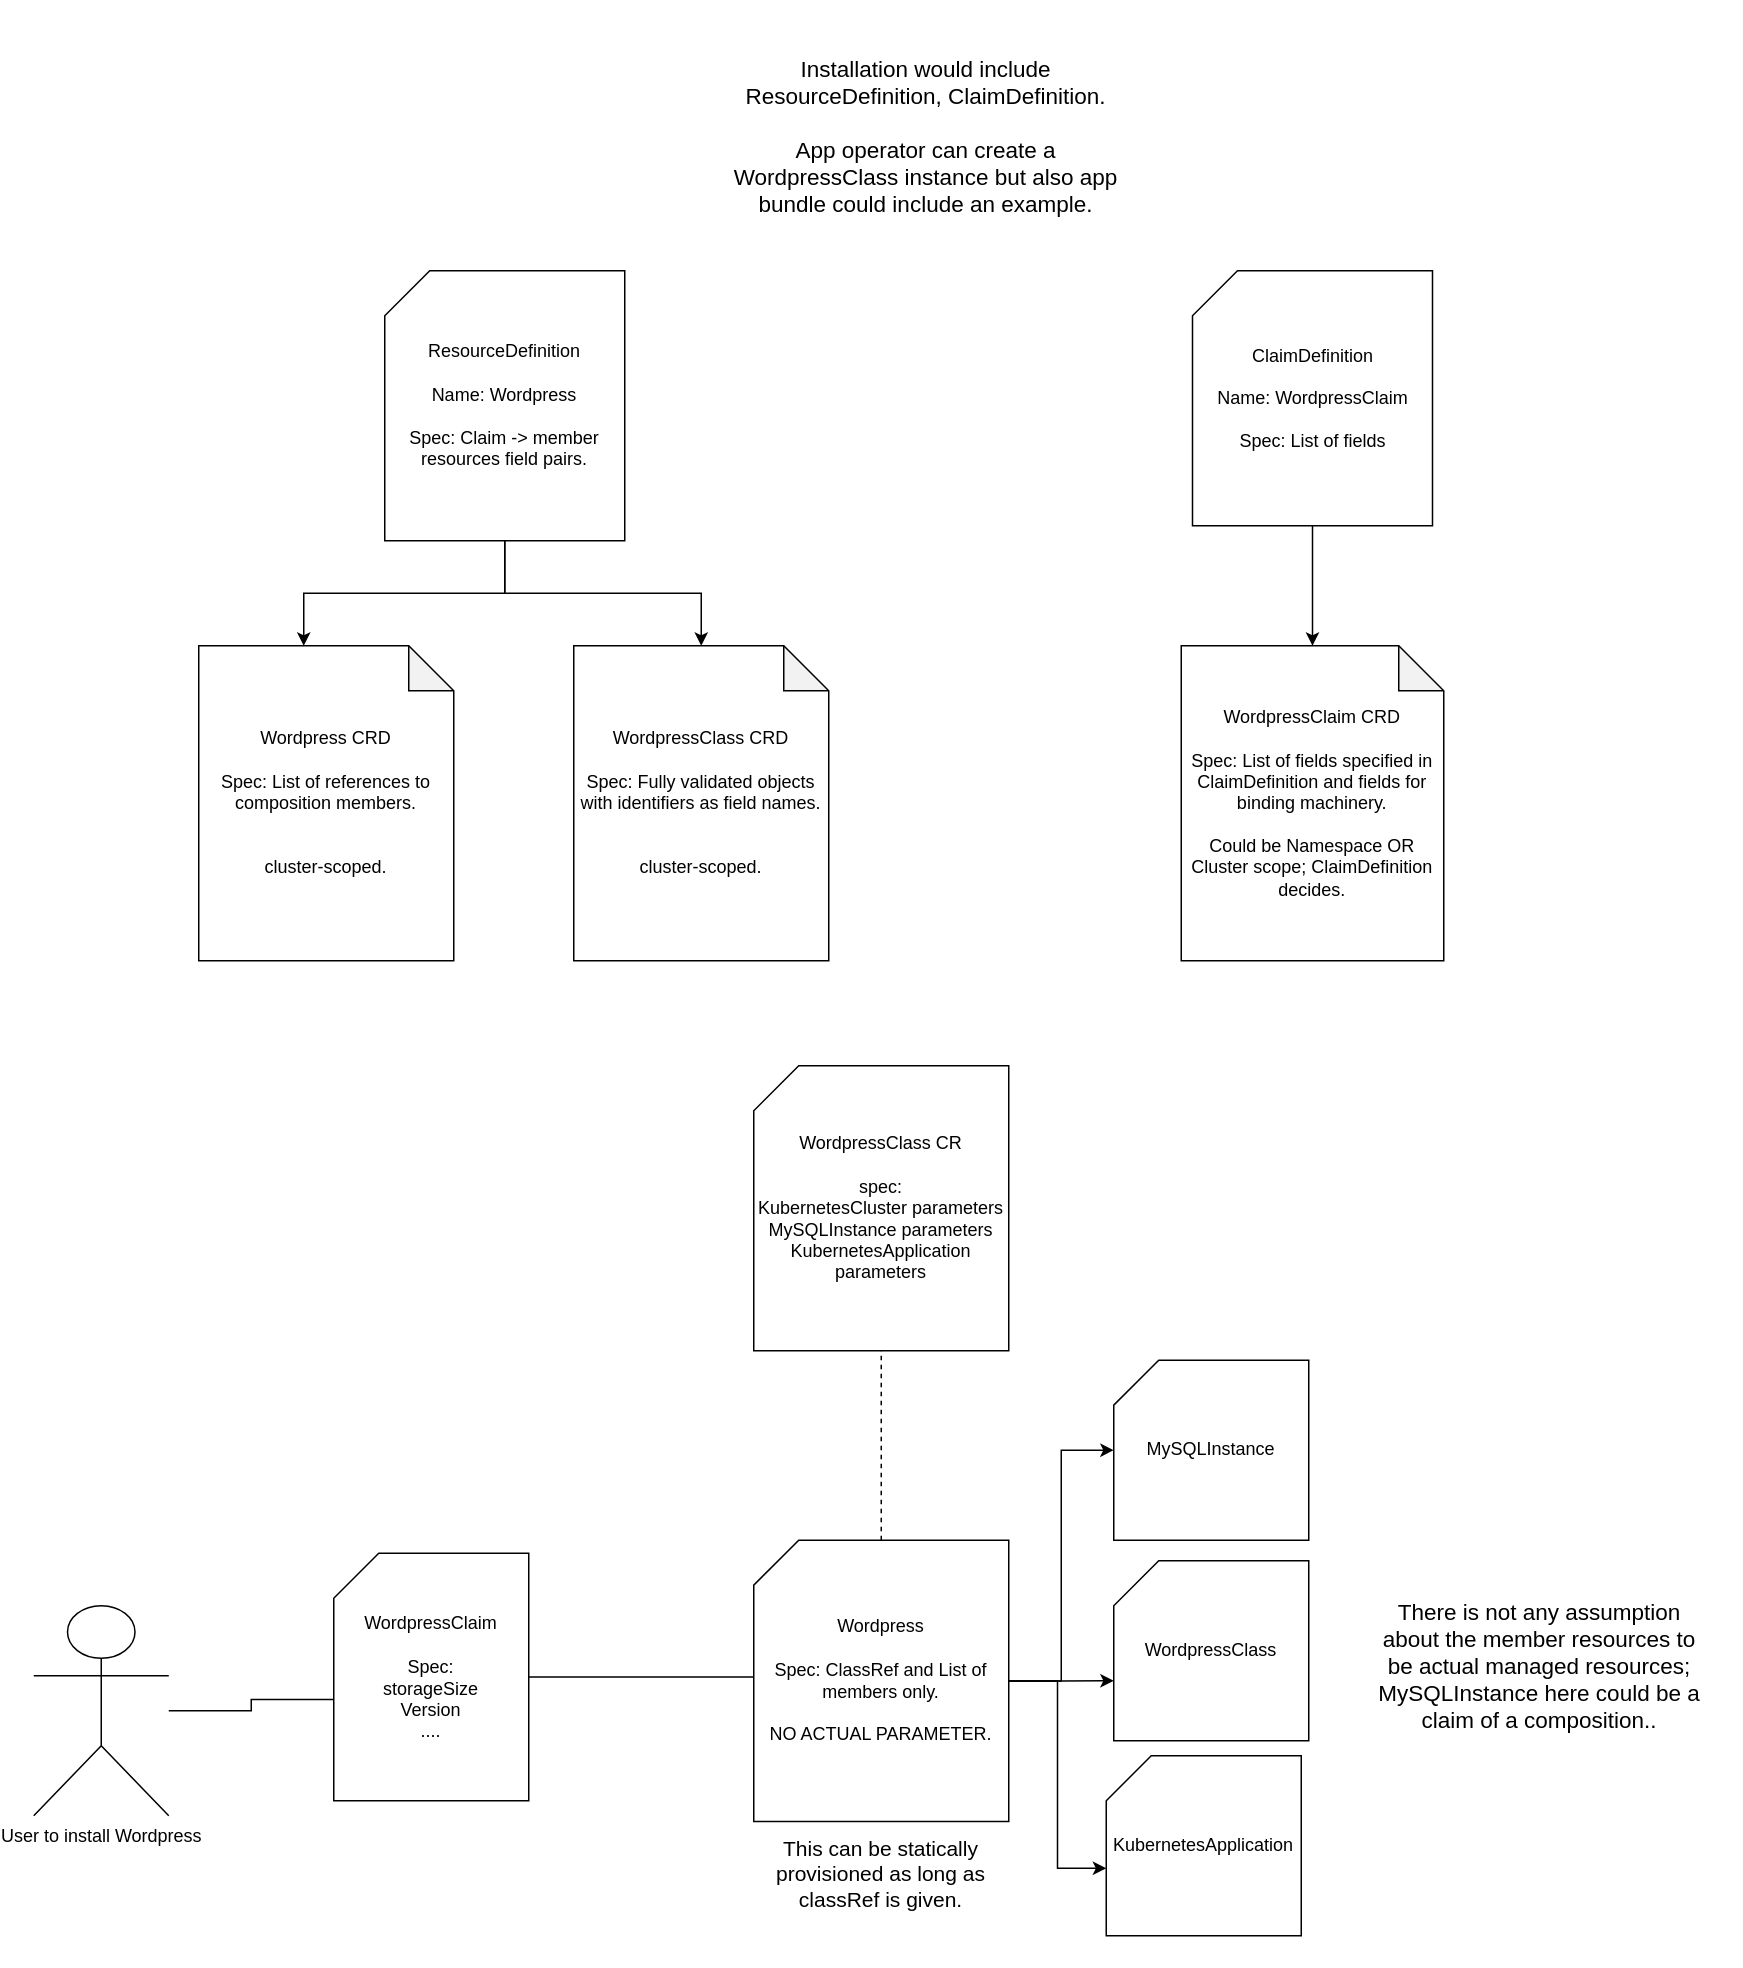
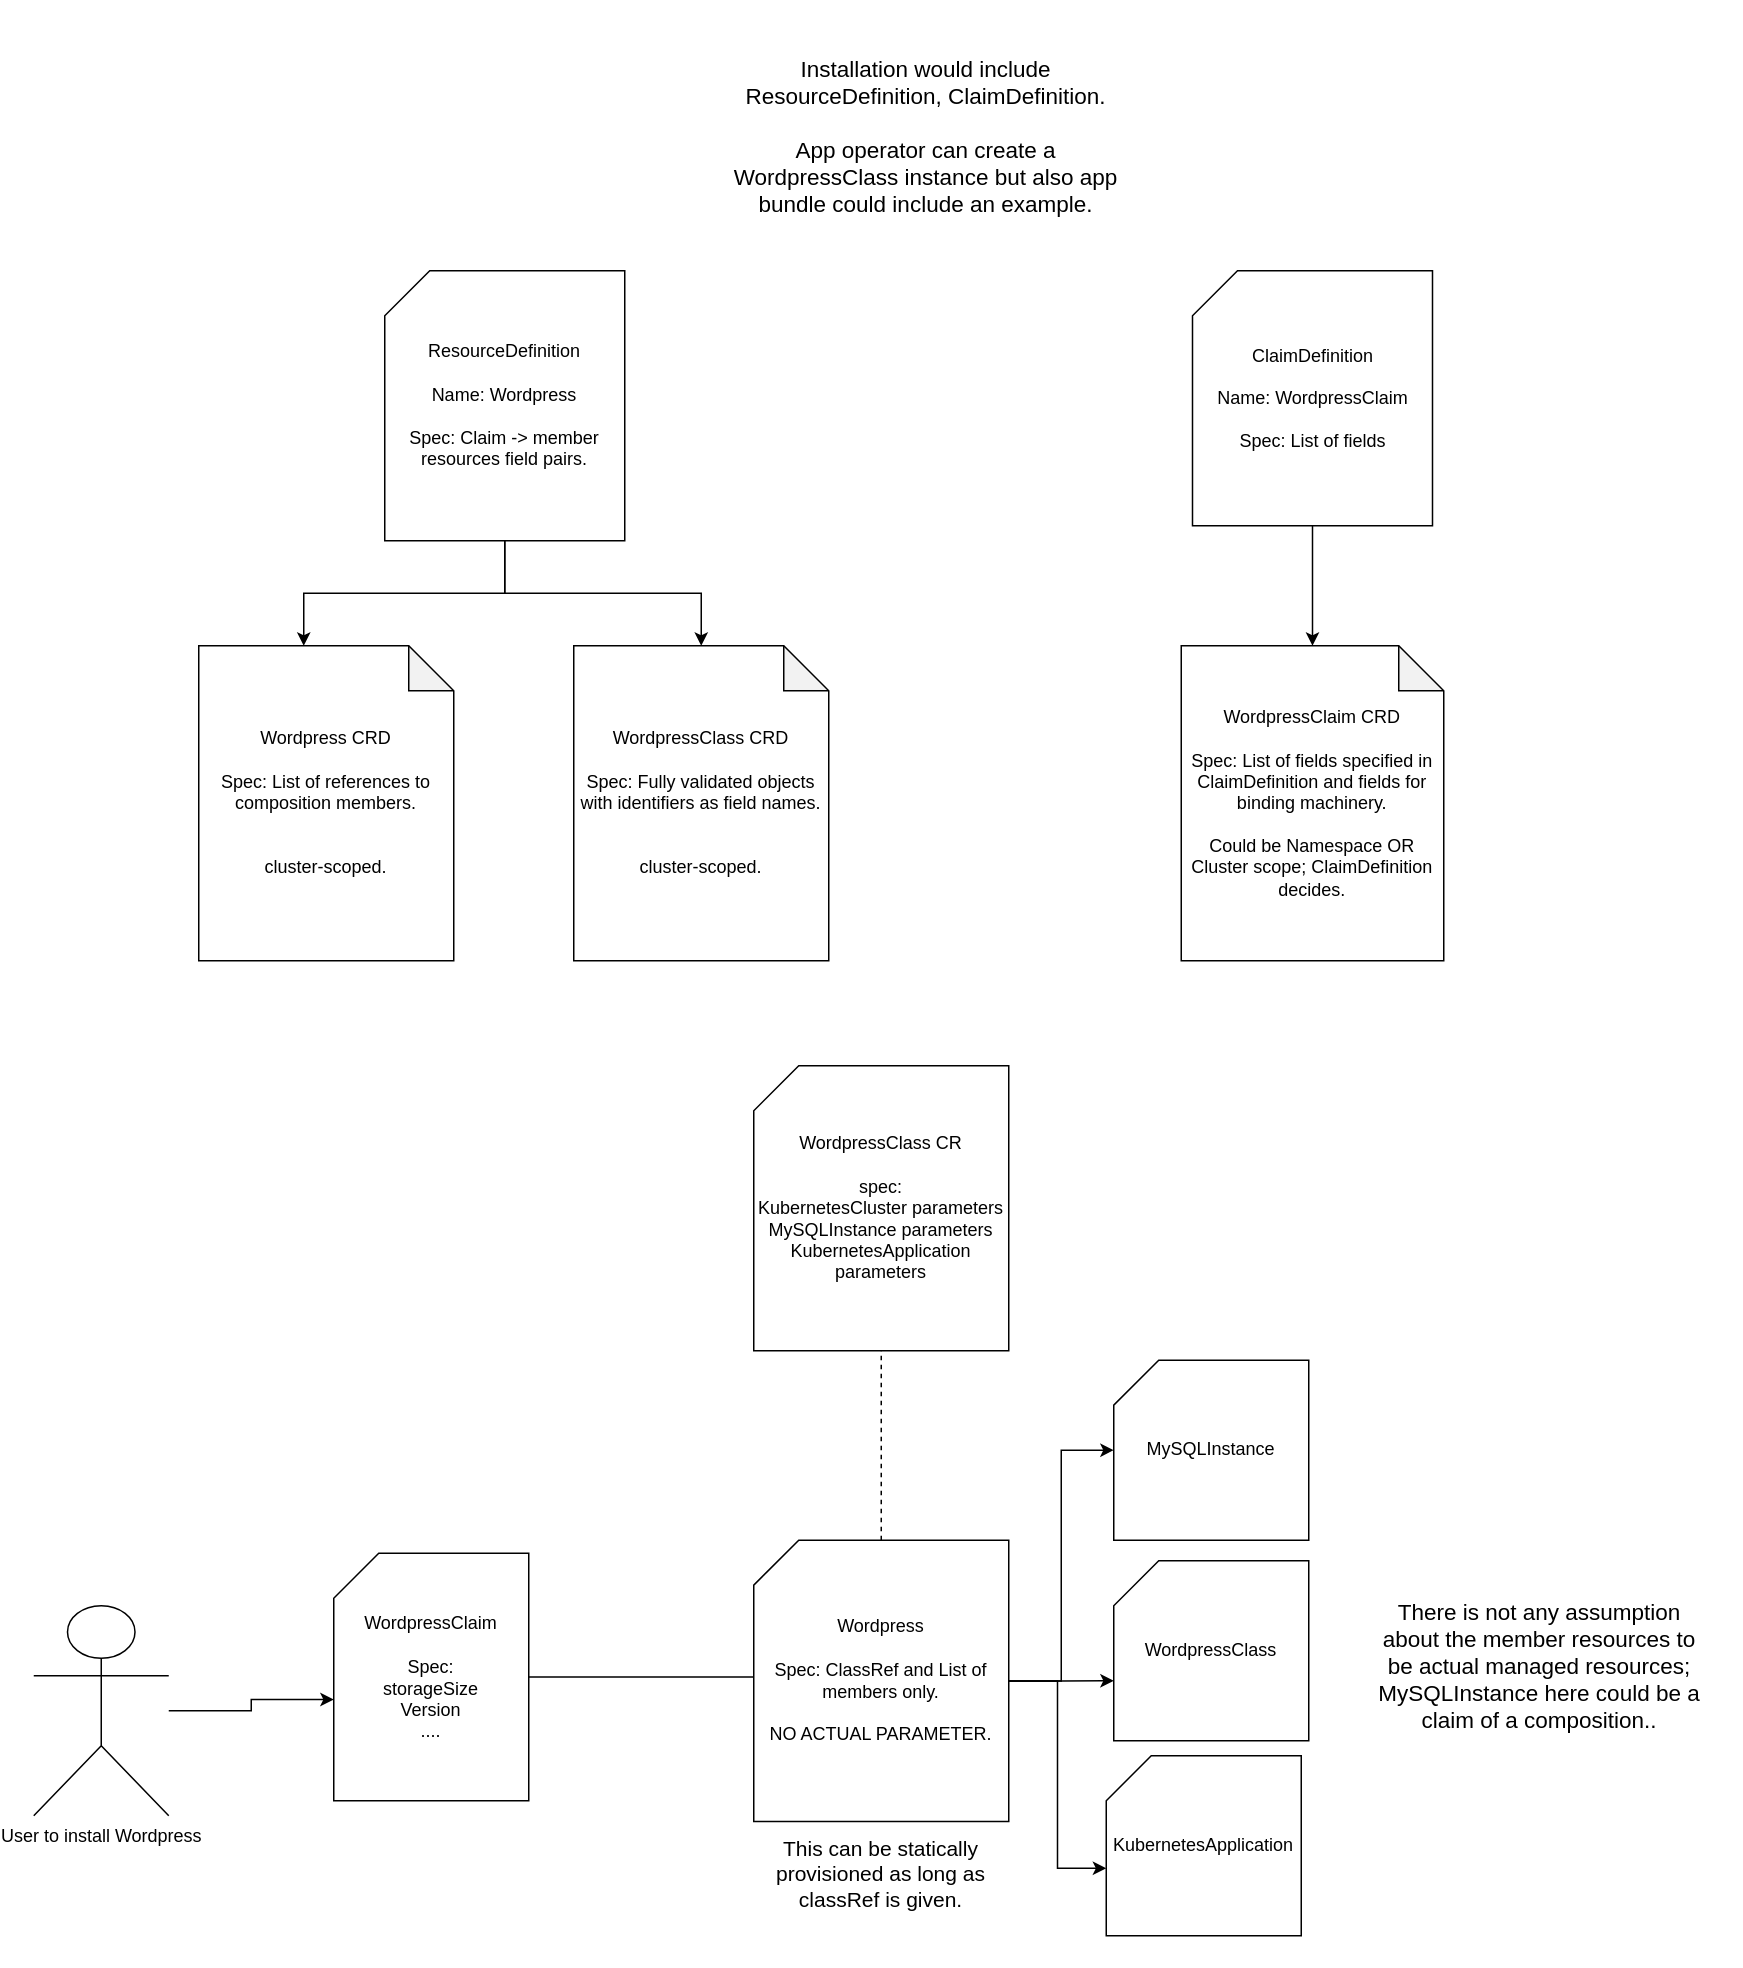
(326, 1700) -> (322, 1700)
